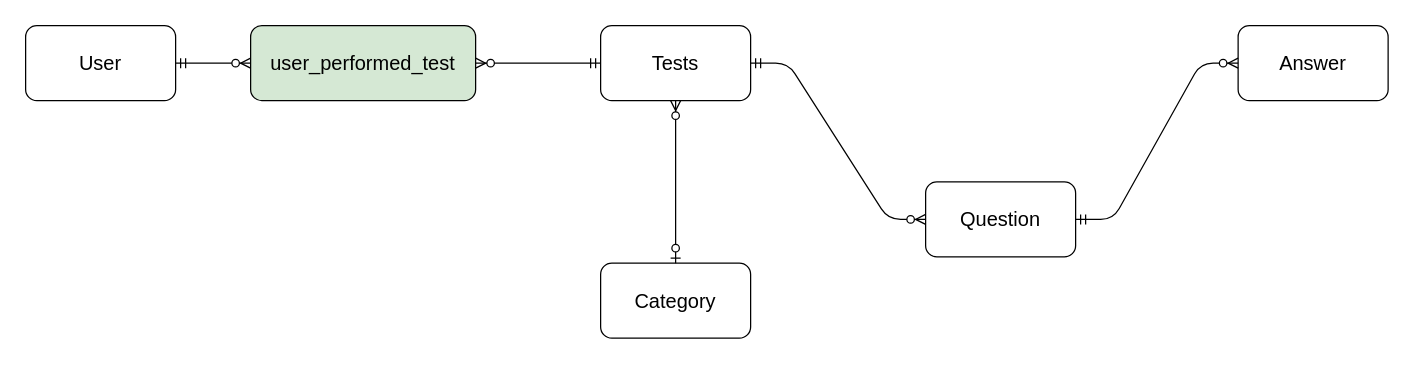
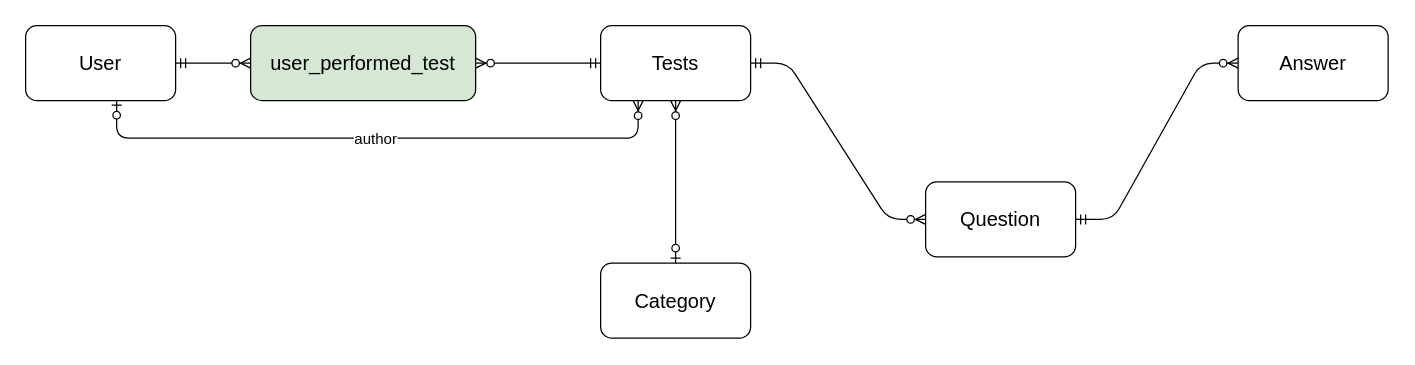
none -> (377, 138)
